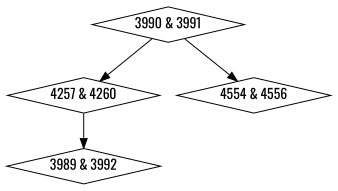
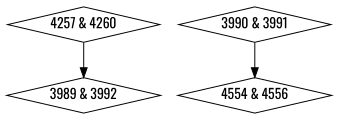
(130, 57) -> none
